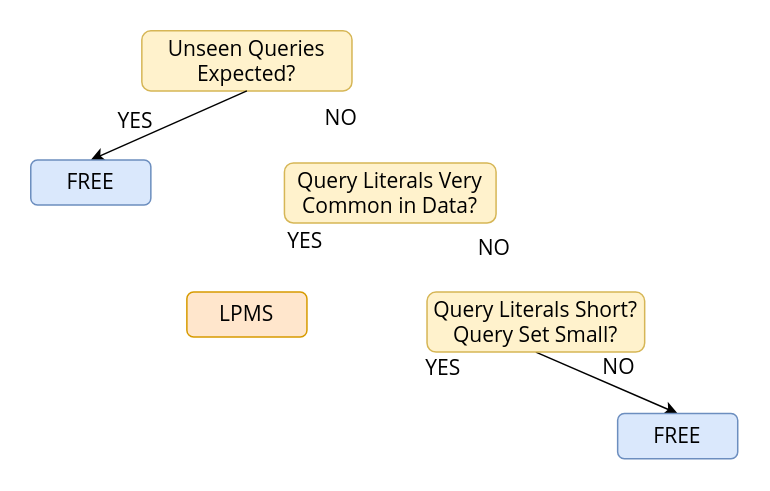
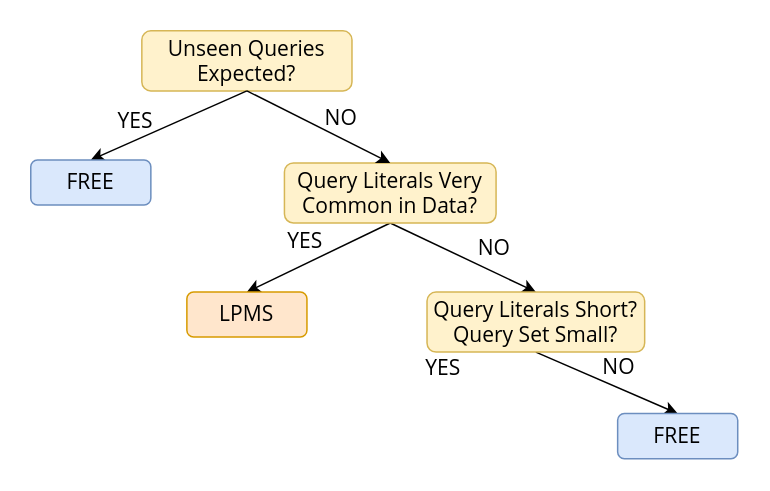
none -> (314, 125)
none -> (322, 255)
none -> (459, 255)
